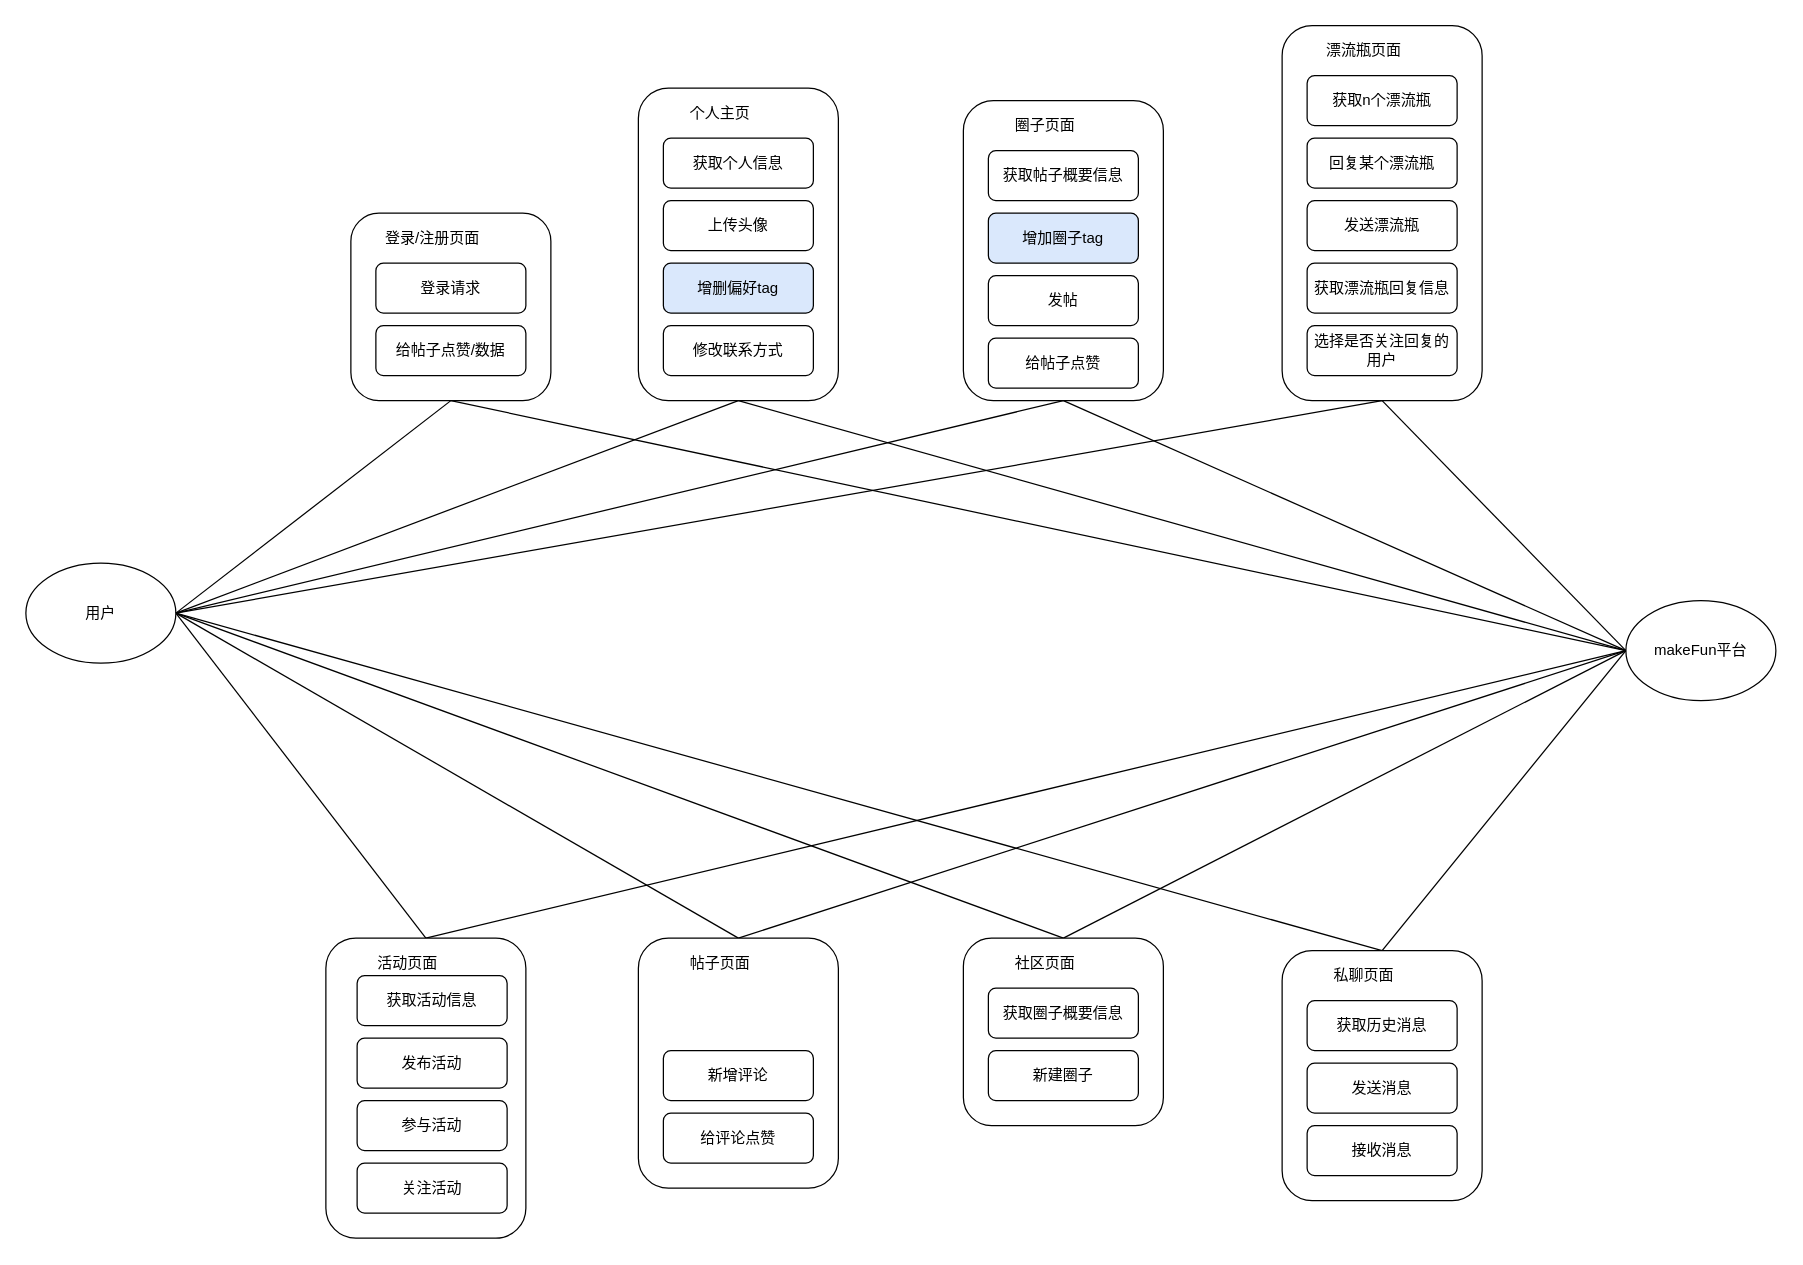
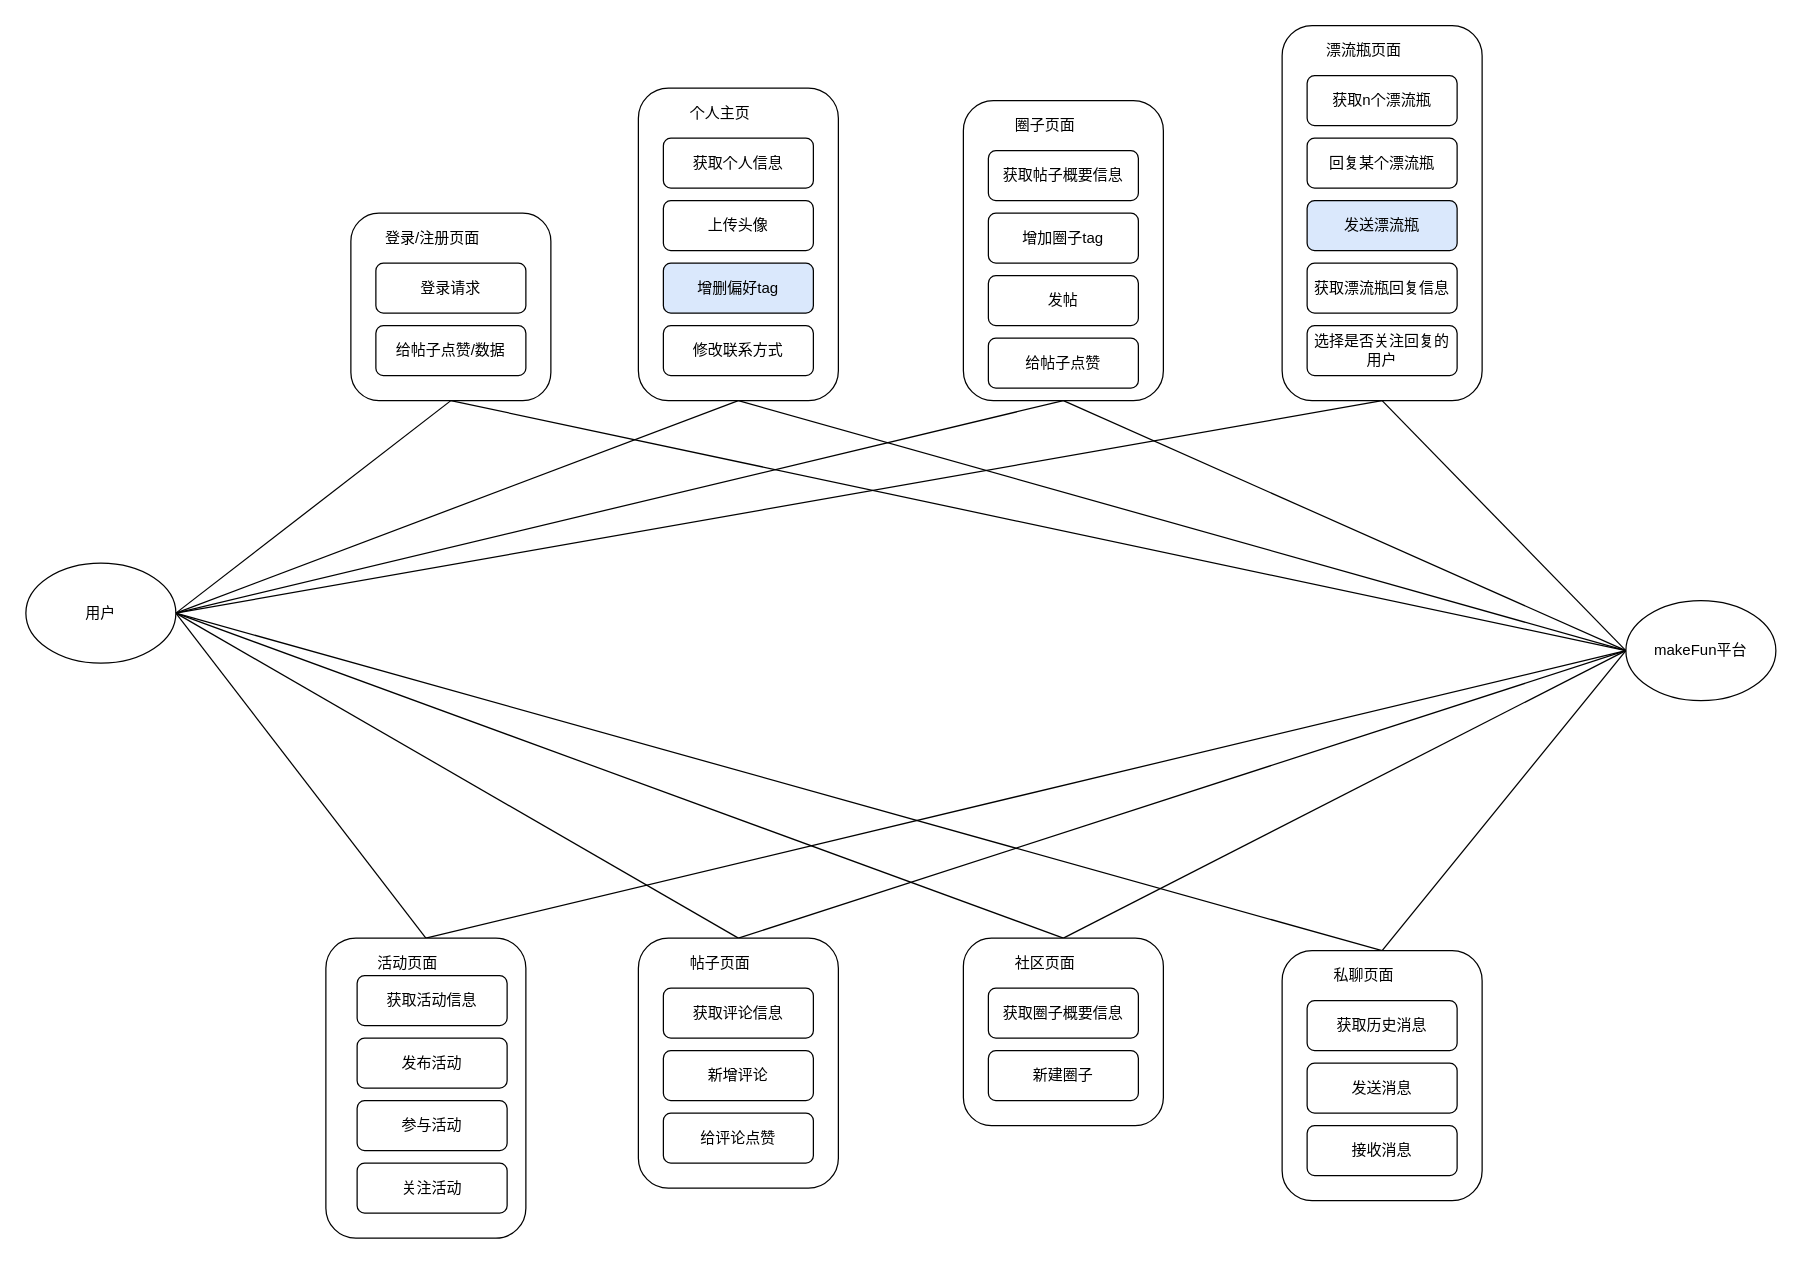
(1382, 226) -> (1382, 226)
(1063, 238) -> (1063, 238)
none -> (738, 1013)
